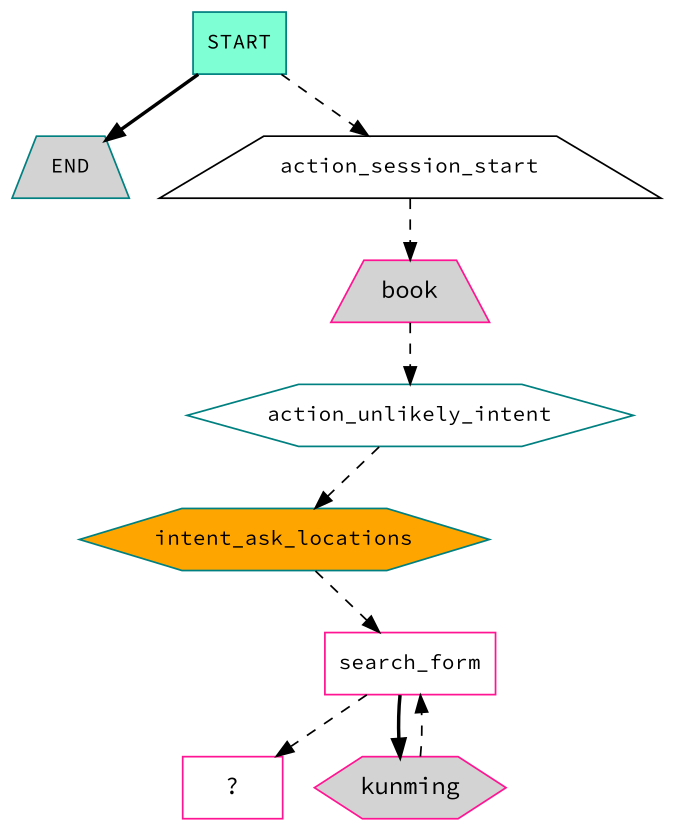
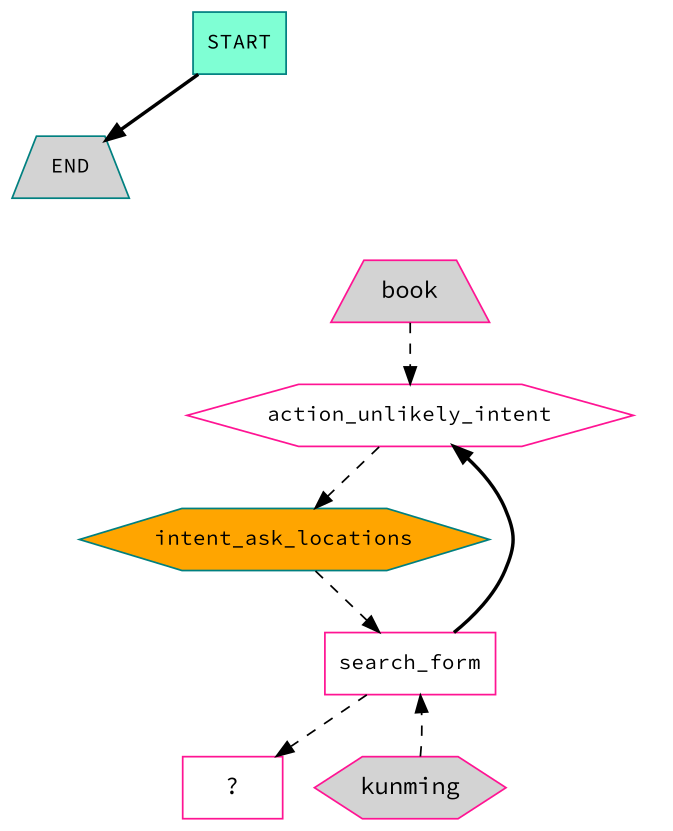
(410, 167) -> none
(410, 415) -> (410, 415)
(399, 717) -> (512, 548)
